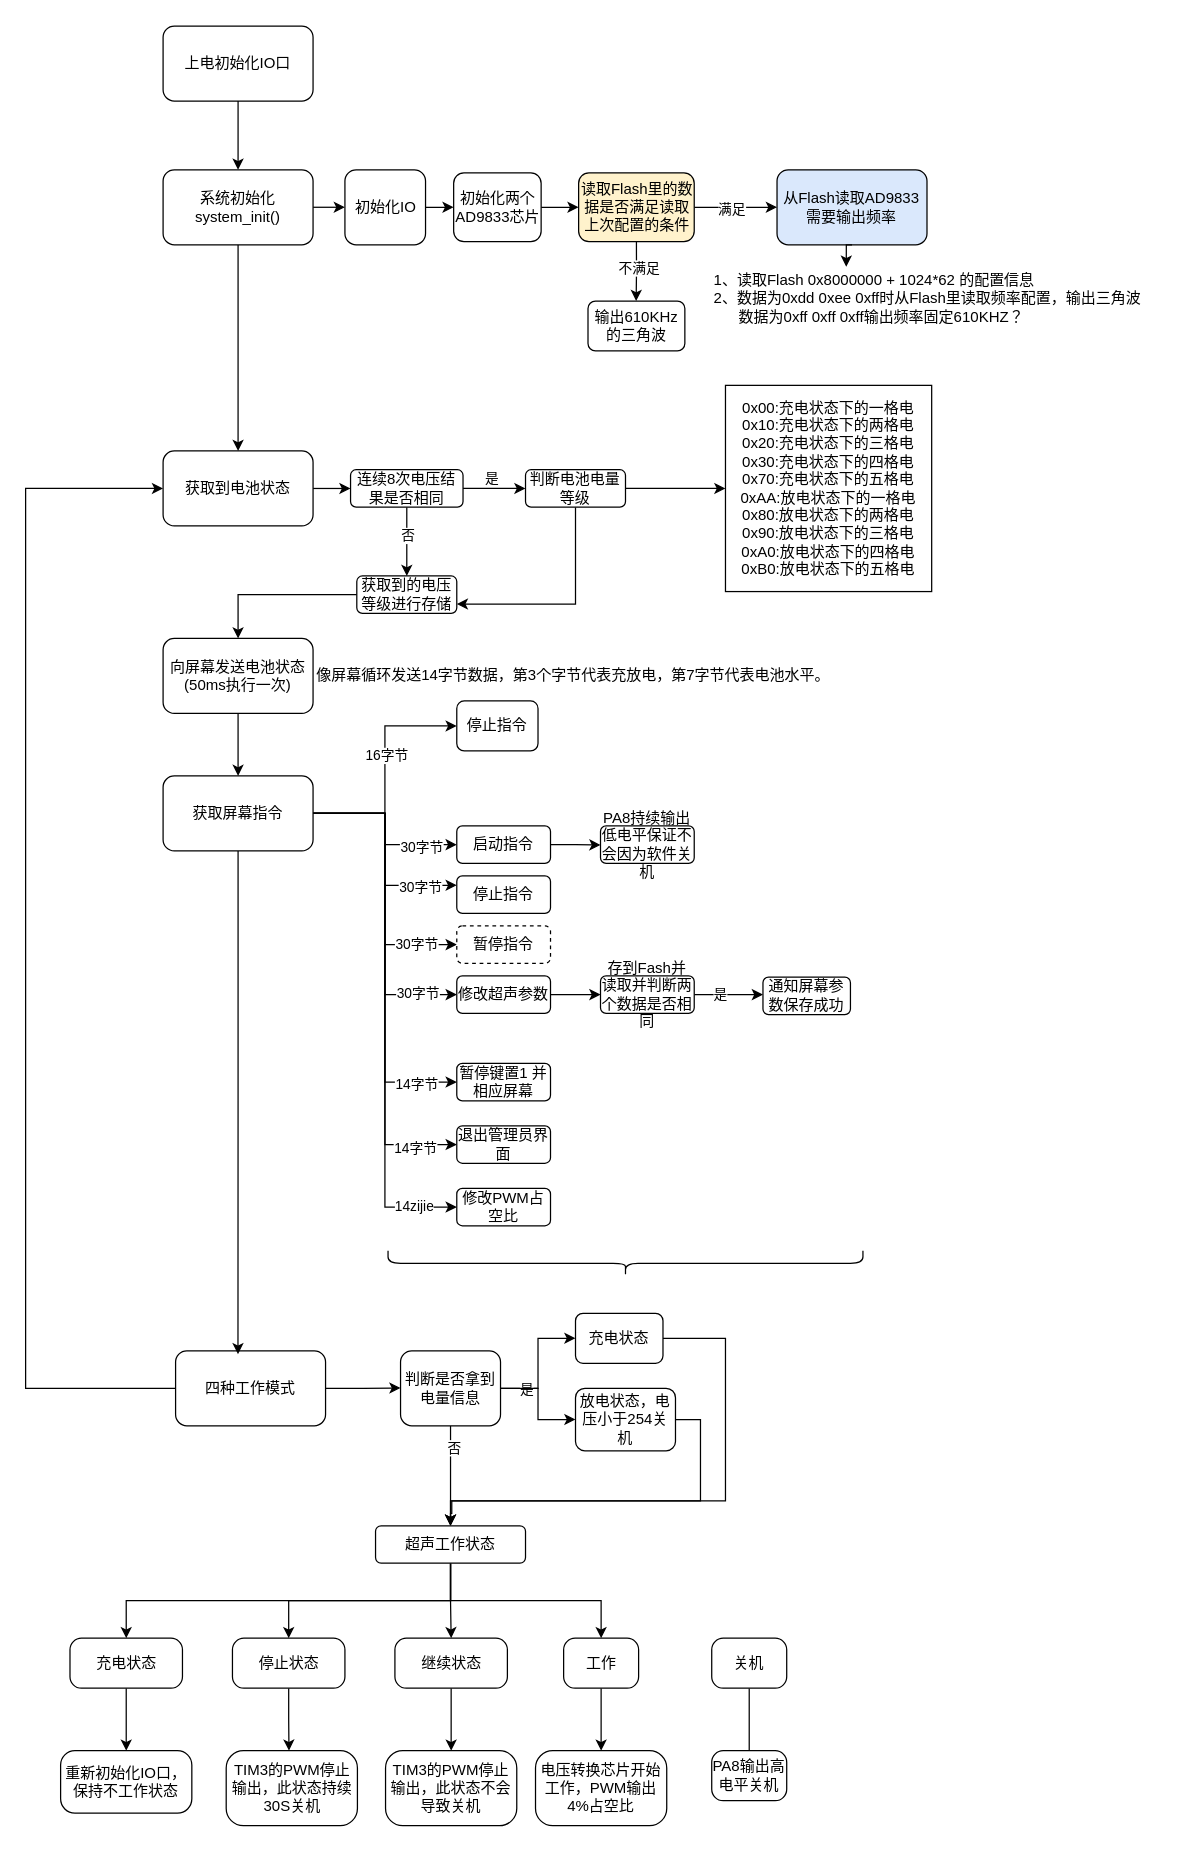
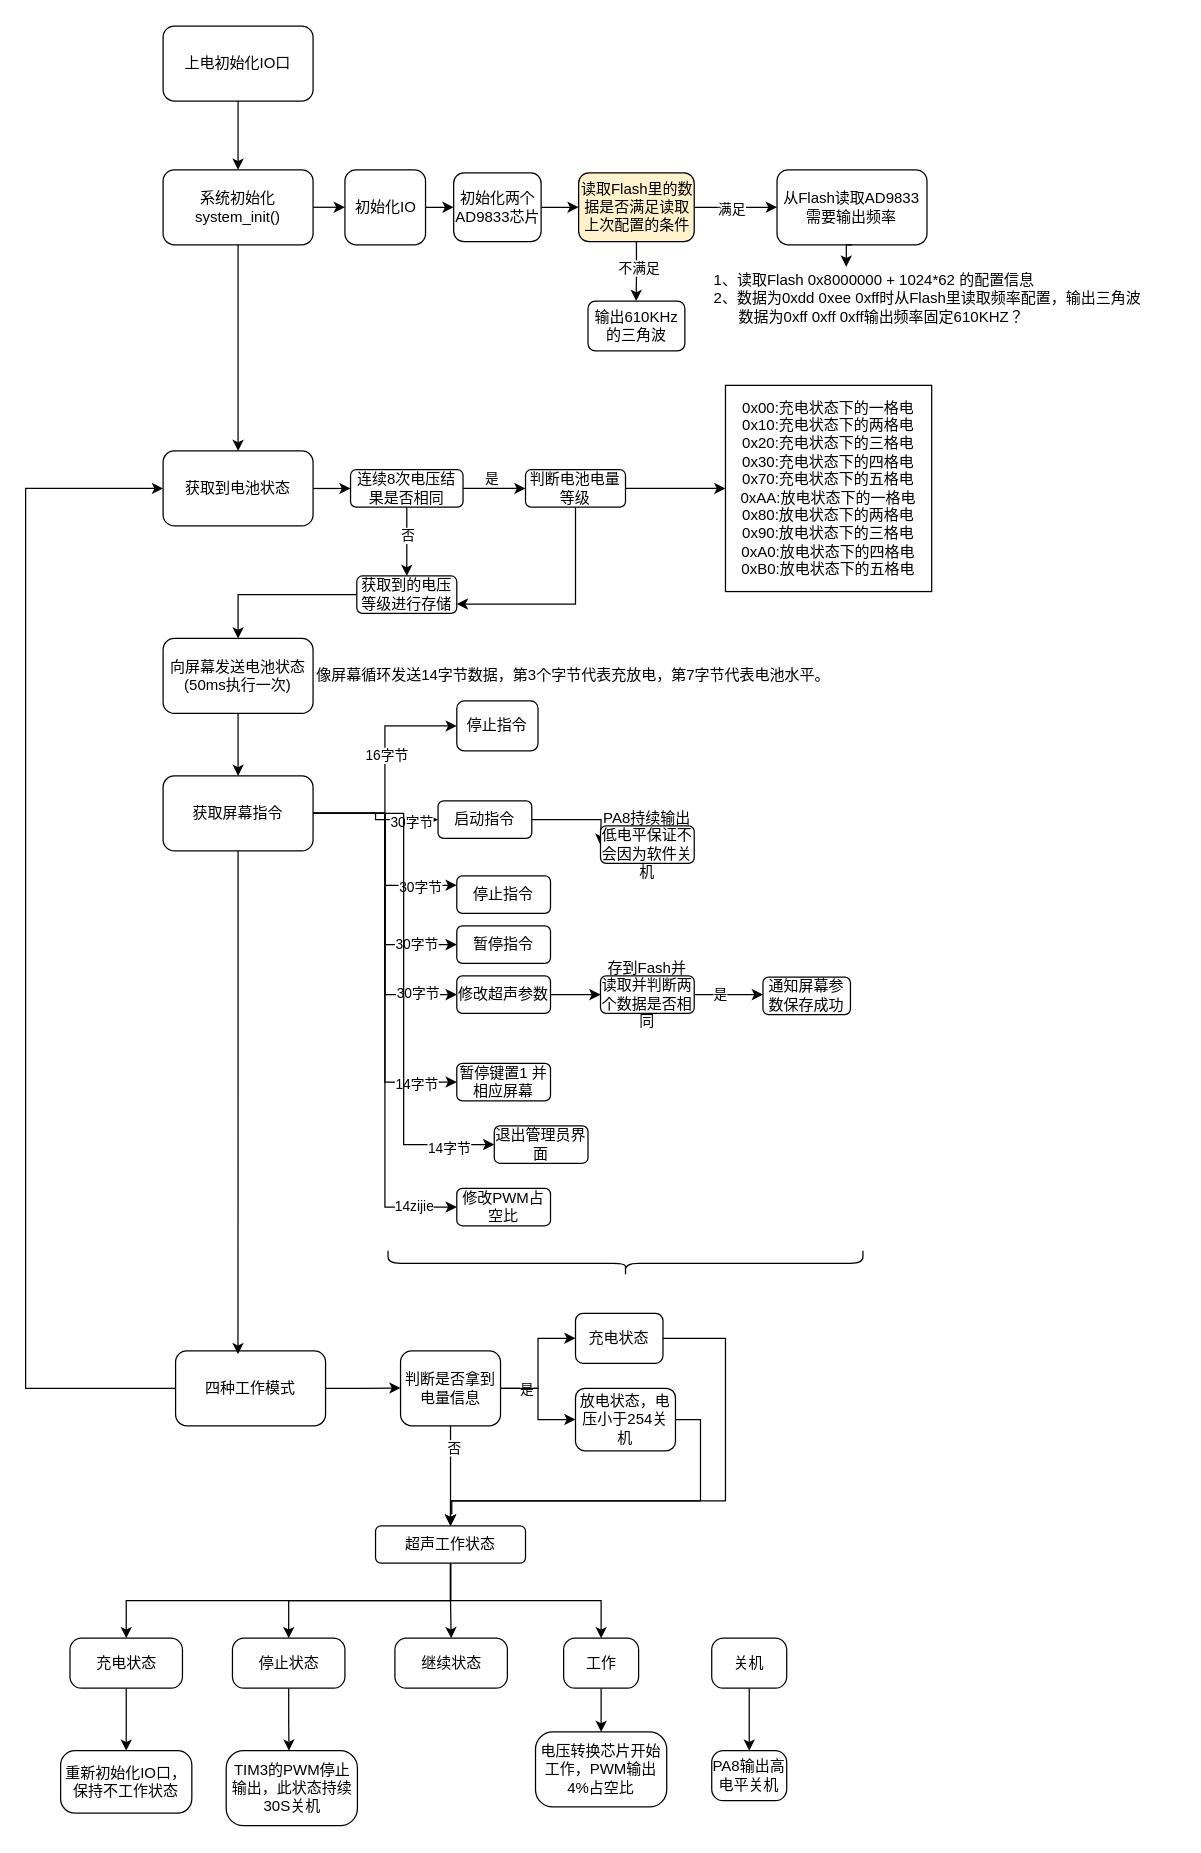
(852, 207) -> (852, 207)
(504, 844) -> (485, 819)
(504, 944) -> (504, 944)
(504, 1144) -> (541, 1144)
(451, 1715) -> none
(749, 1744) -> (749, 1741)
(451, 1788) -> none
(601, 1788) -> (601, 1769)
